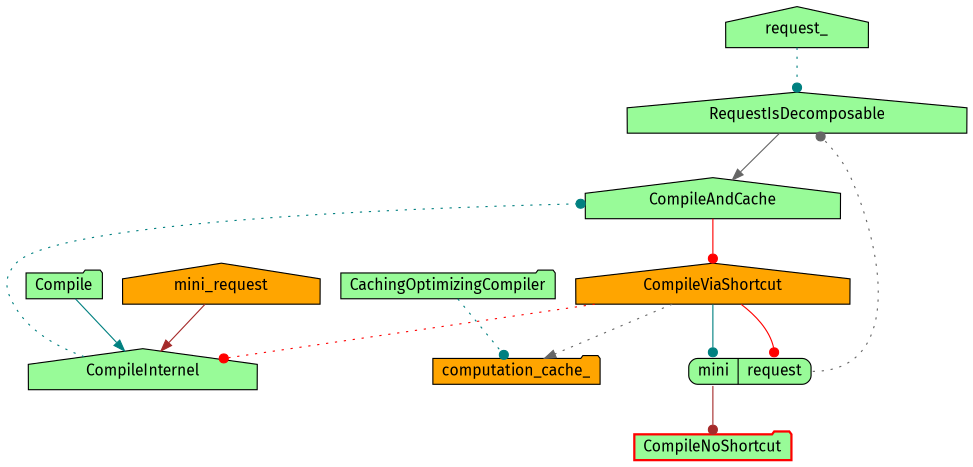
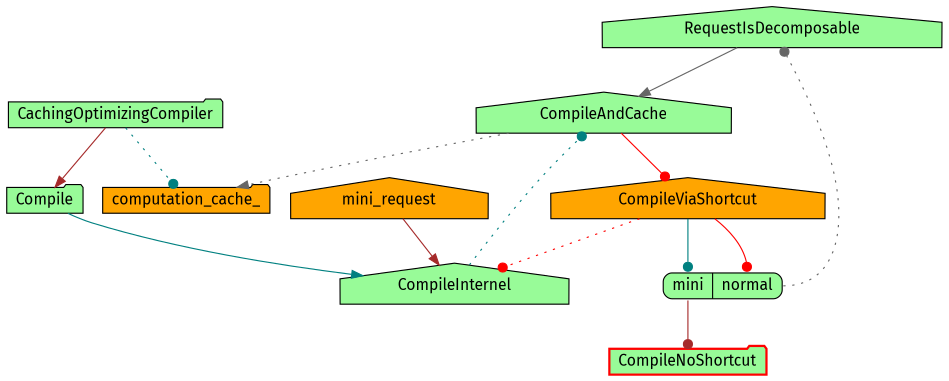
(797, 29) -> none
none -> (84, 153)
(614, 329) -> (378, 158)
(775, 371) -> (747, 285)
